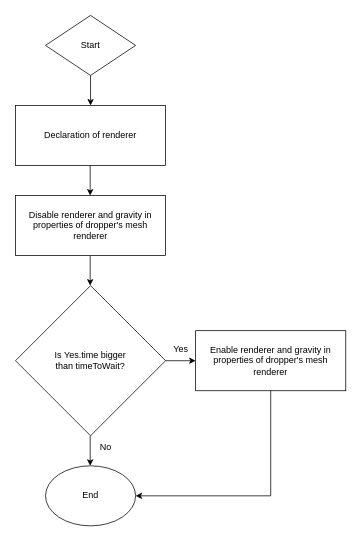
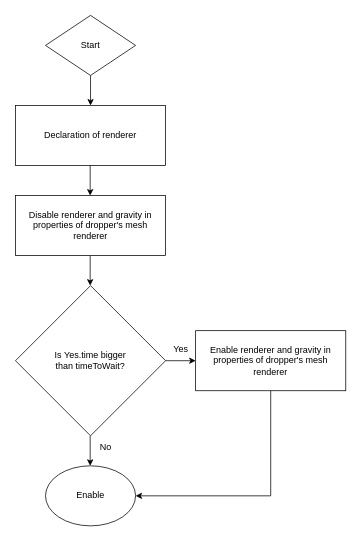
(90, 495) -> (90, 495)
